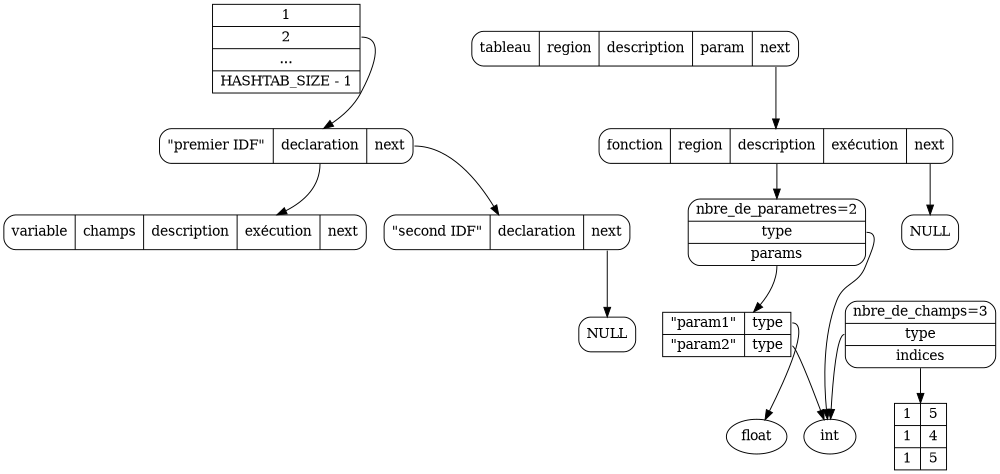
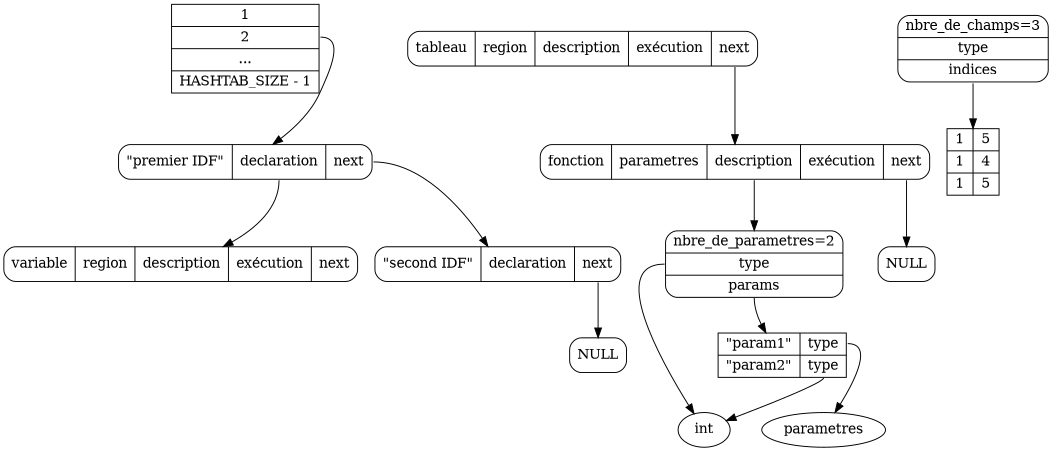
(722, 48) -> (670, 48)
(700, 146) -> (659, 161)
(109, 232) -> (105, 264)
(834, 371) -> none
(757, 437) -> (824, 430)
